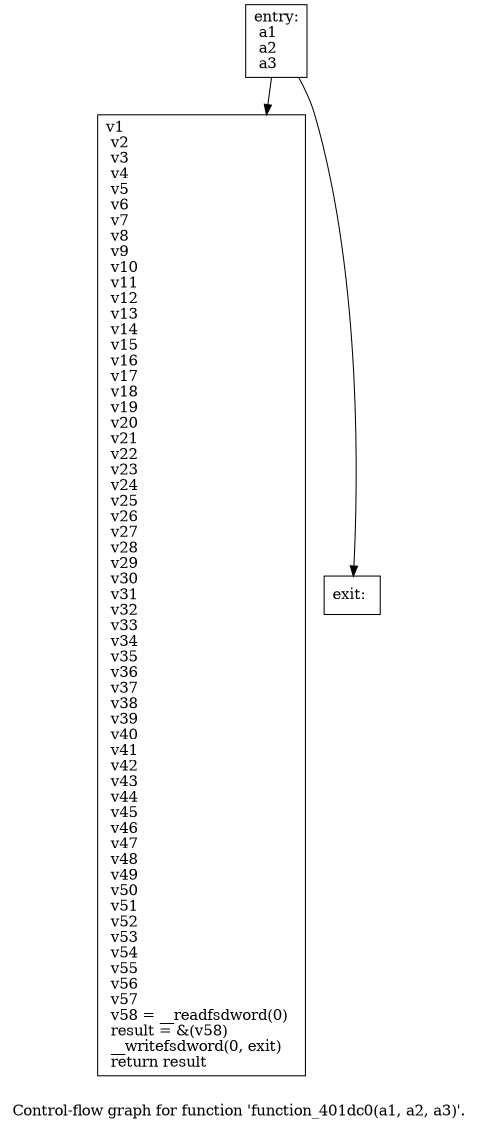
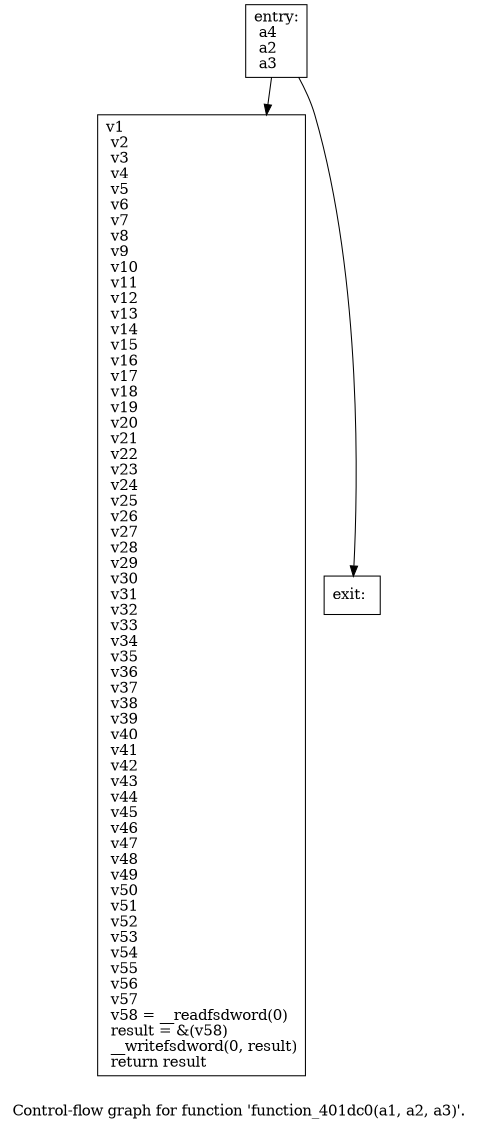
(265, 33) -> (265, 33)
(194, 1047) -> (202, 1047)
